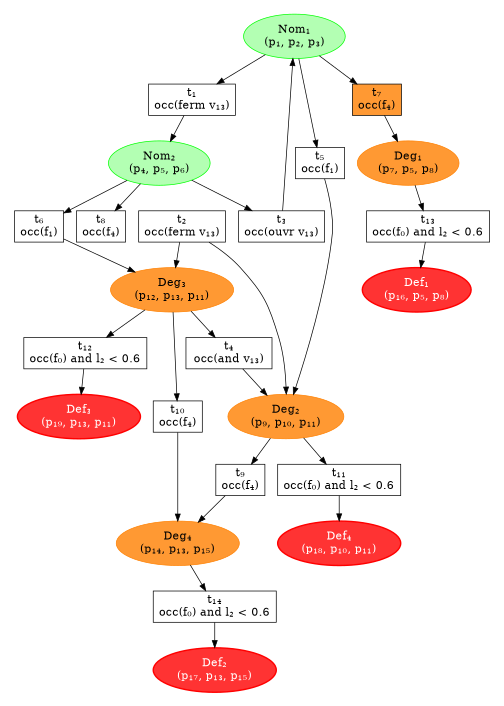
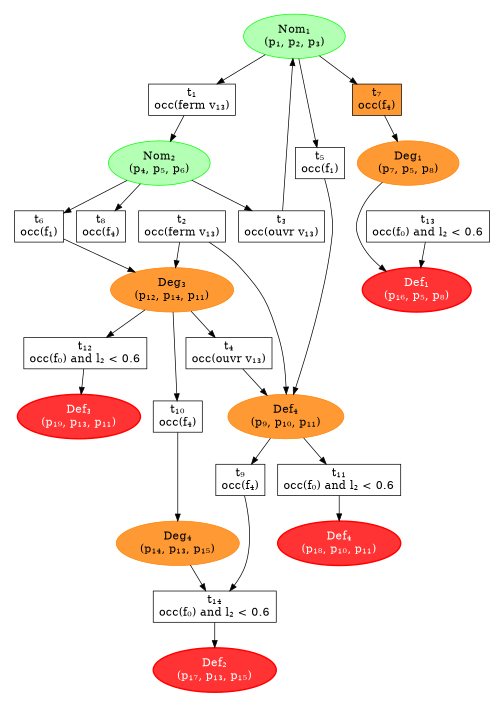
(418, 194) -> (357, 224)
(172, 290) -> (172, 290)
(229, 353) -> (229, 353)
(286, 417) -> (286, 417)
(214, 506) -> (249, 542)
